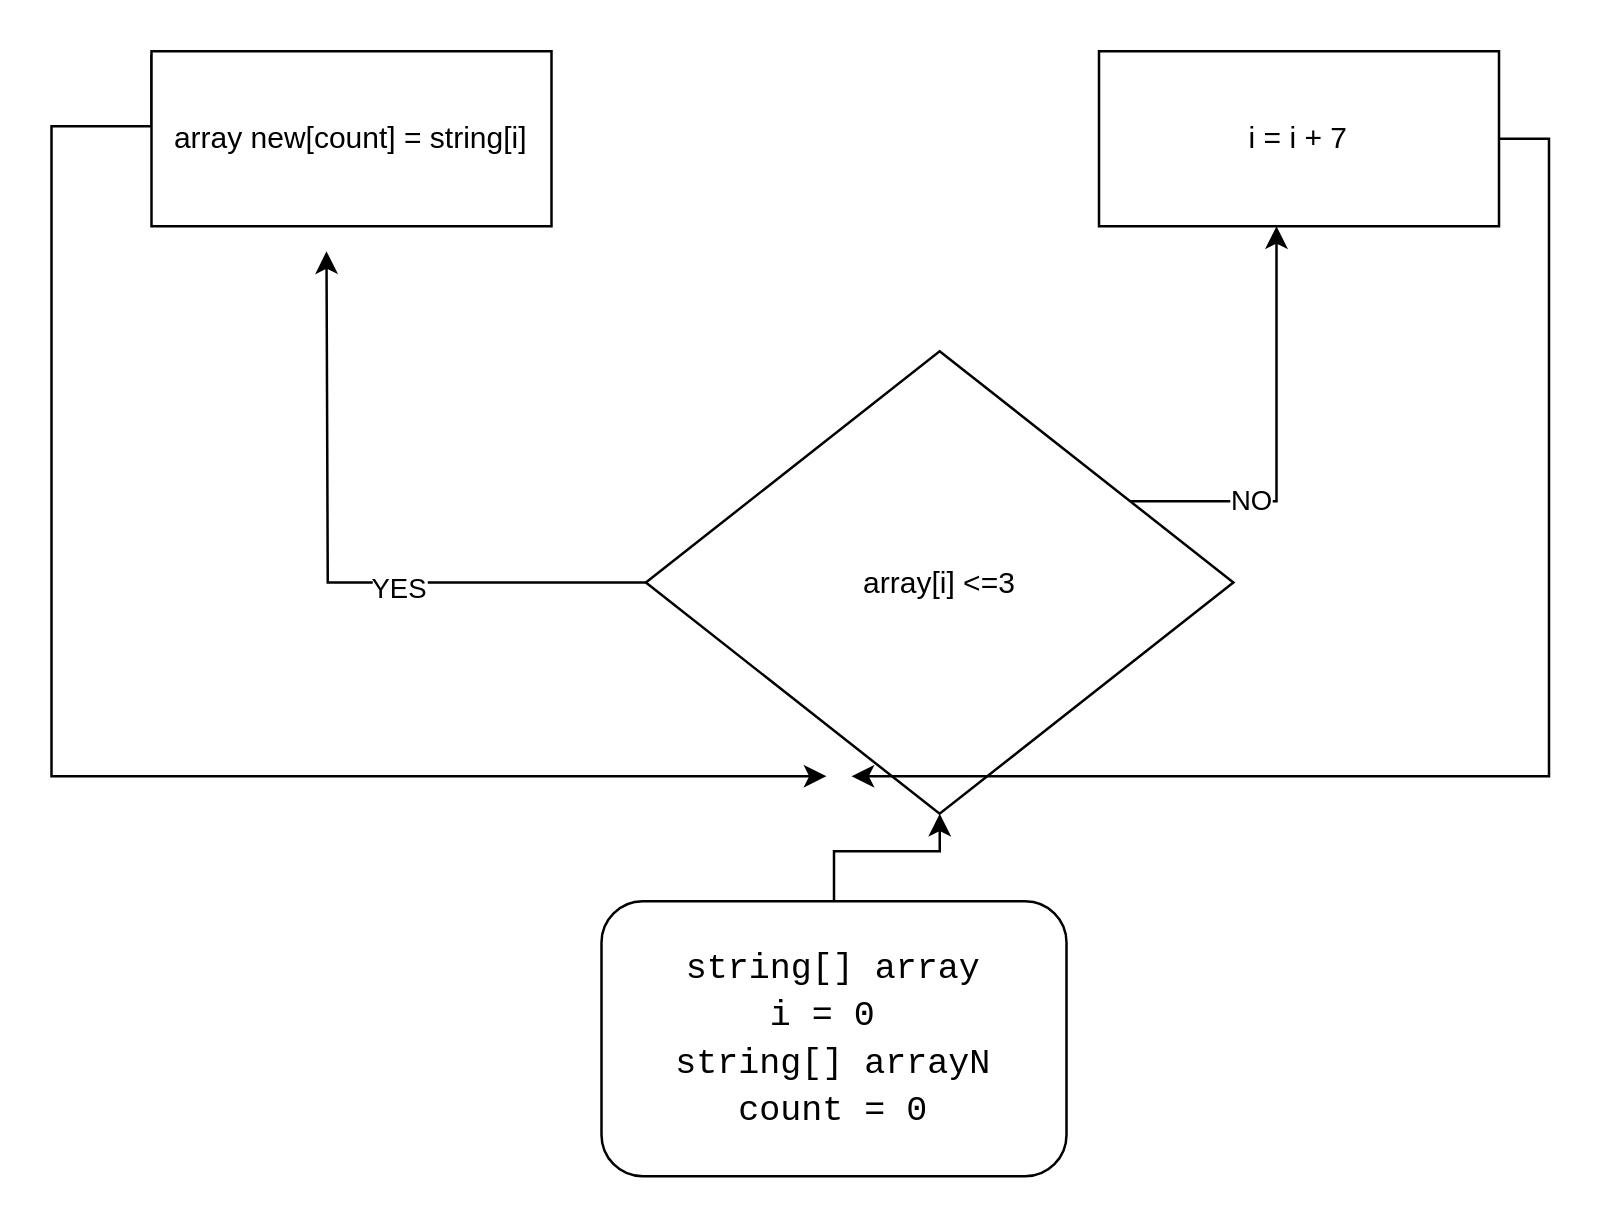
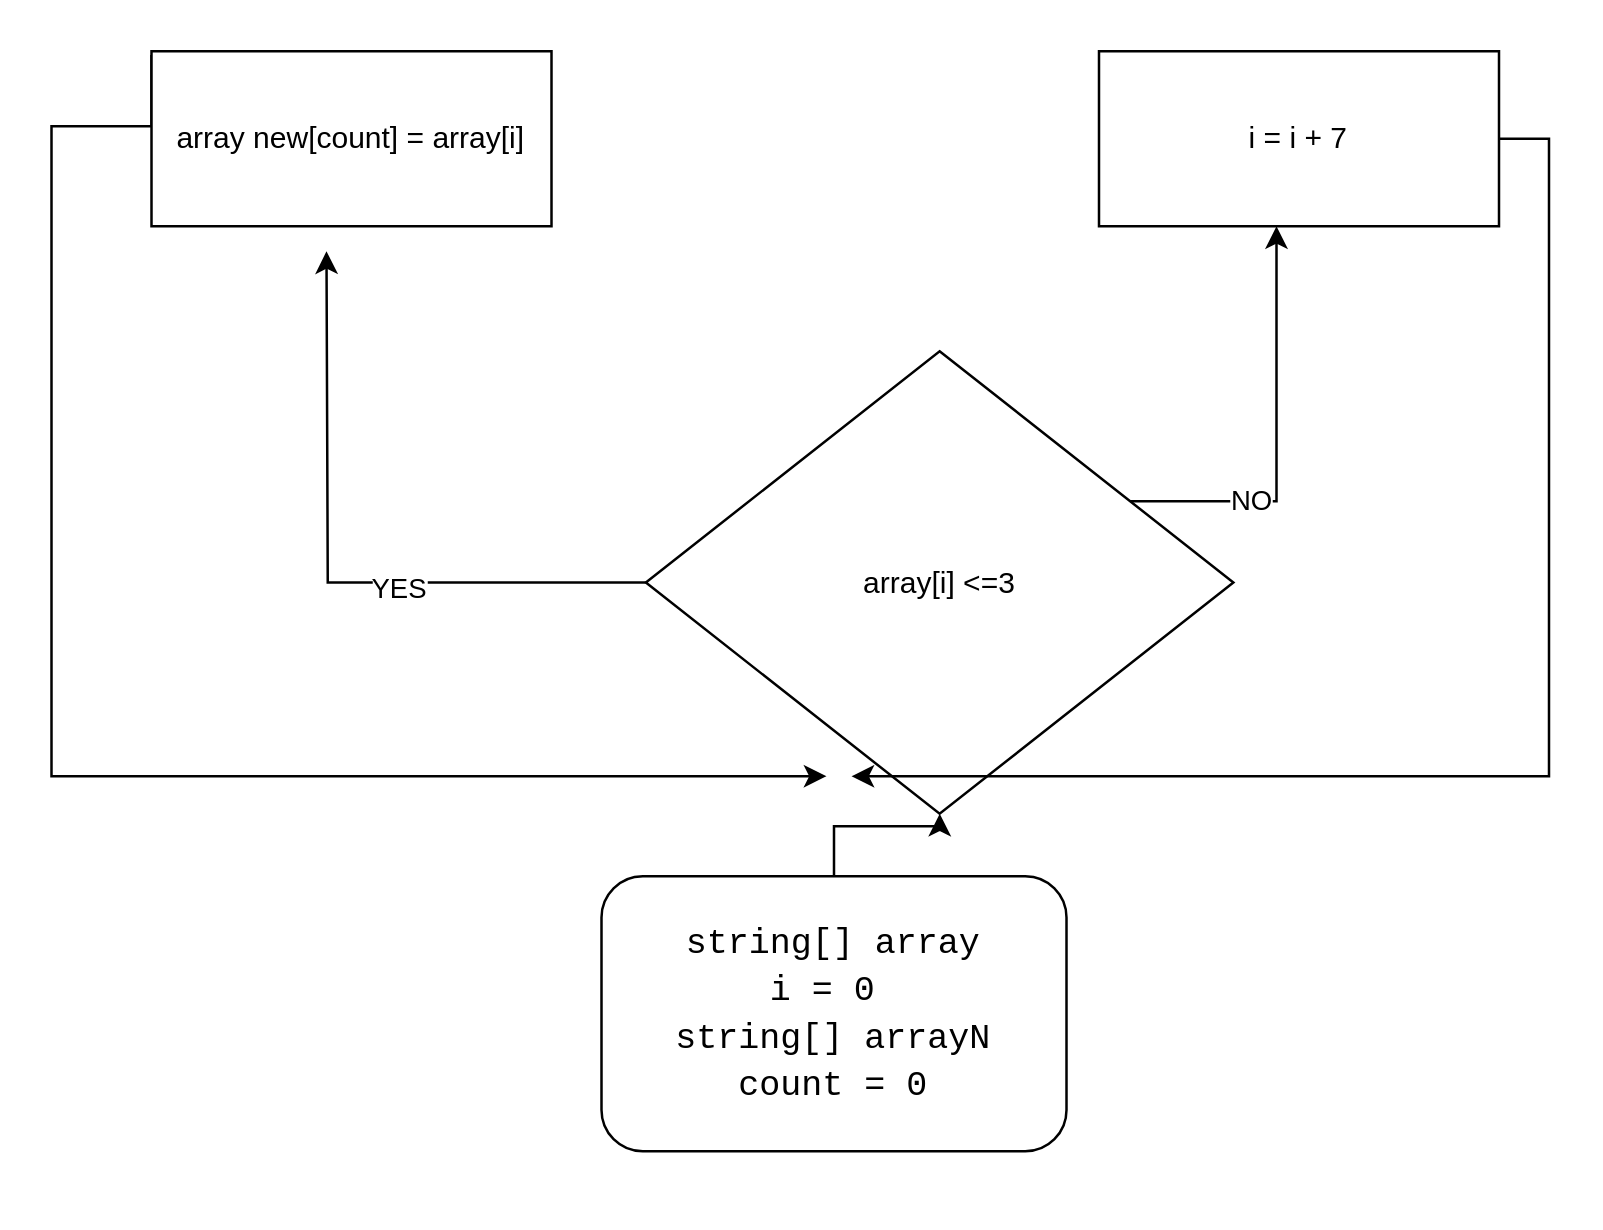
(351, 139) -> (351, 139)
(834, 1039) -> (834, 1014)
